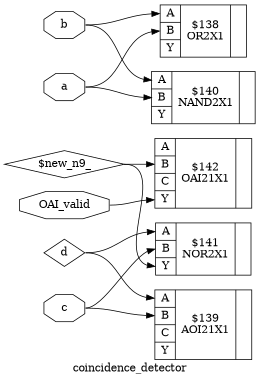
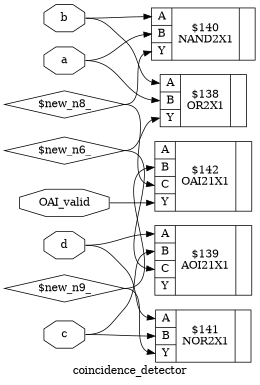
none -> (64, 104)
none -> (64, 151)
(64, 253) -> (64, 245)
